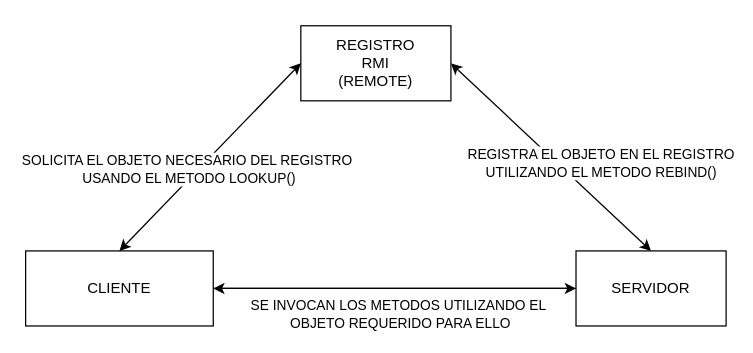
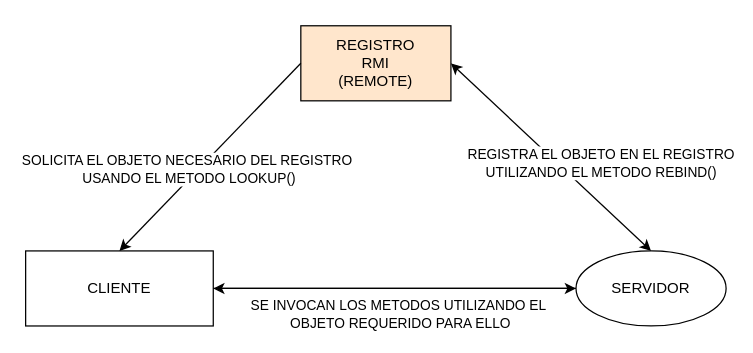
(376, 63) -> (376, 63)
(294, 70) -> (296, 67)
(651, 288) -> (651, 288)
